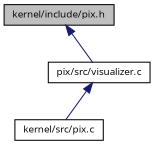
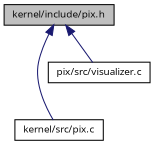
(76, 106) -> (38, 78)
